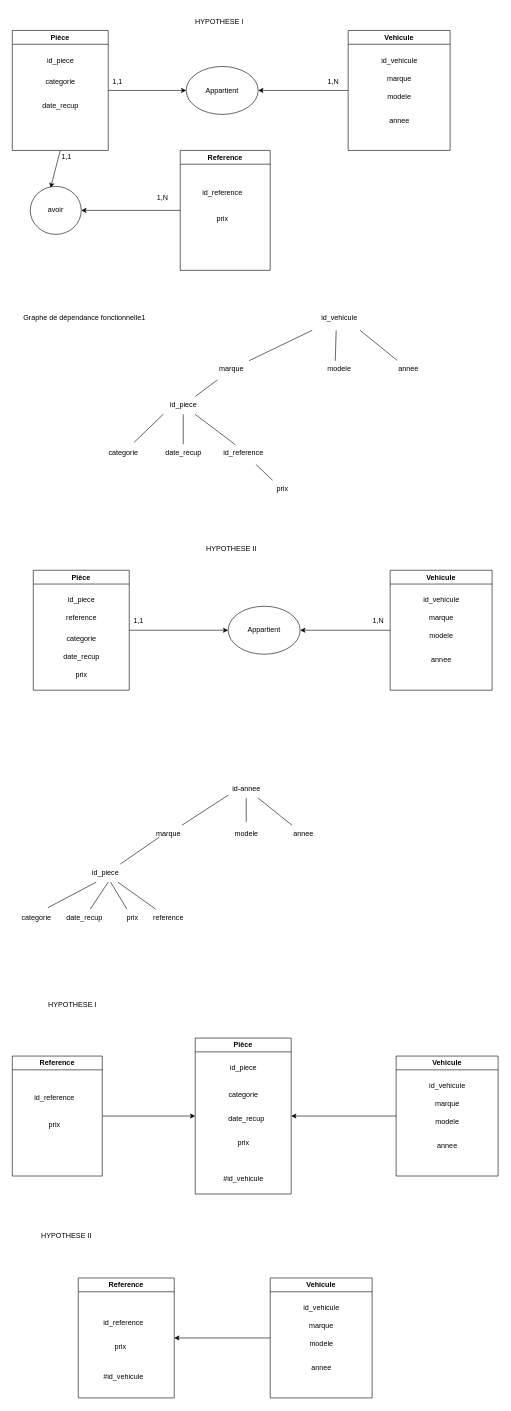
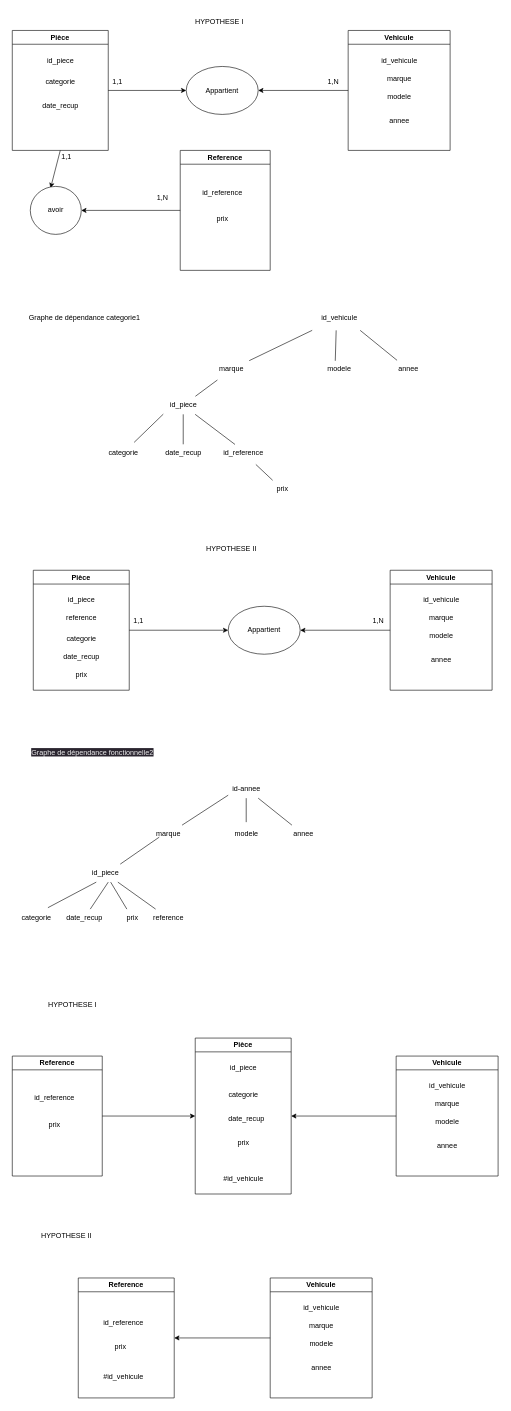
(85, 318) -> (85, 318)
none -> (102, 756)
